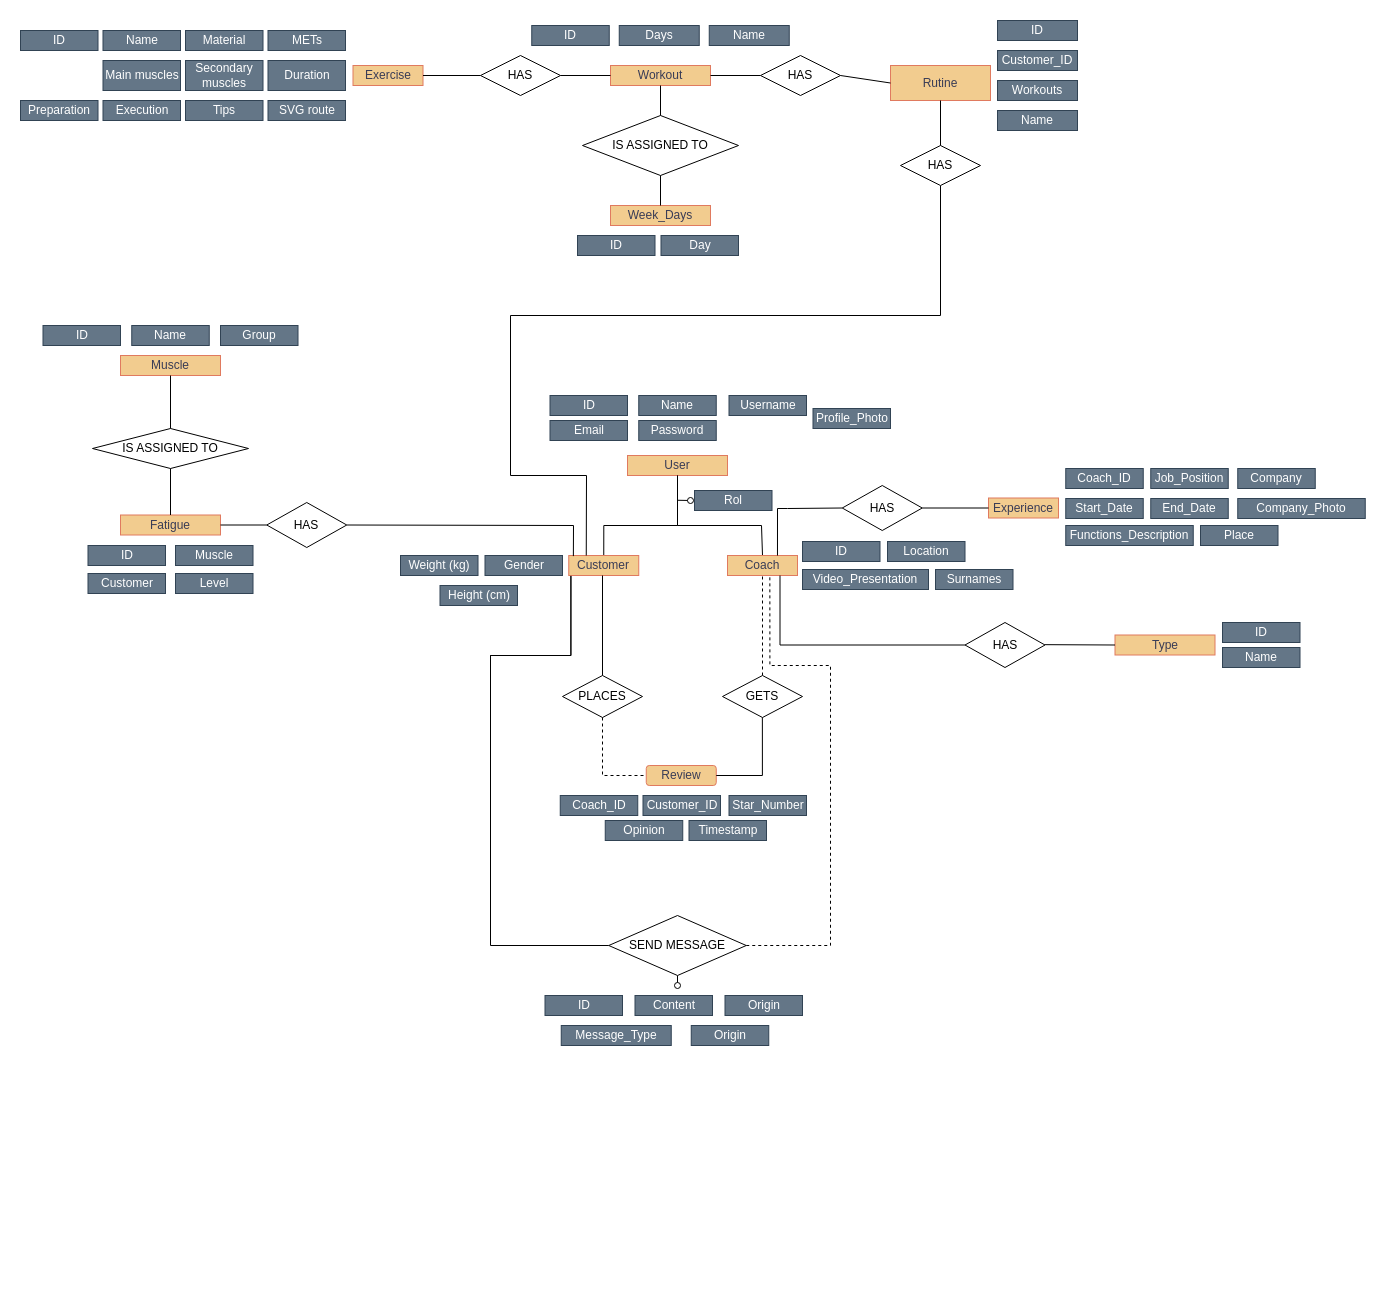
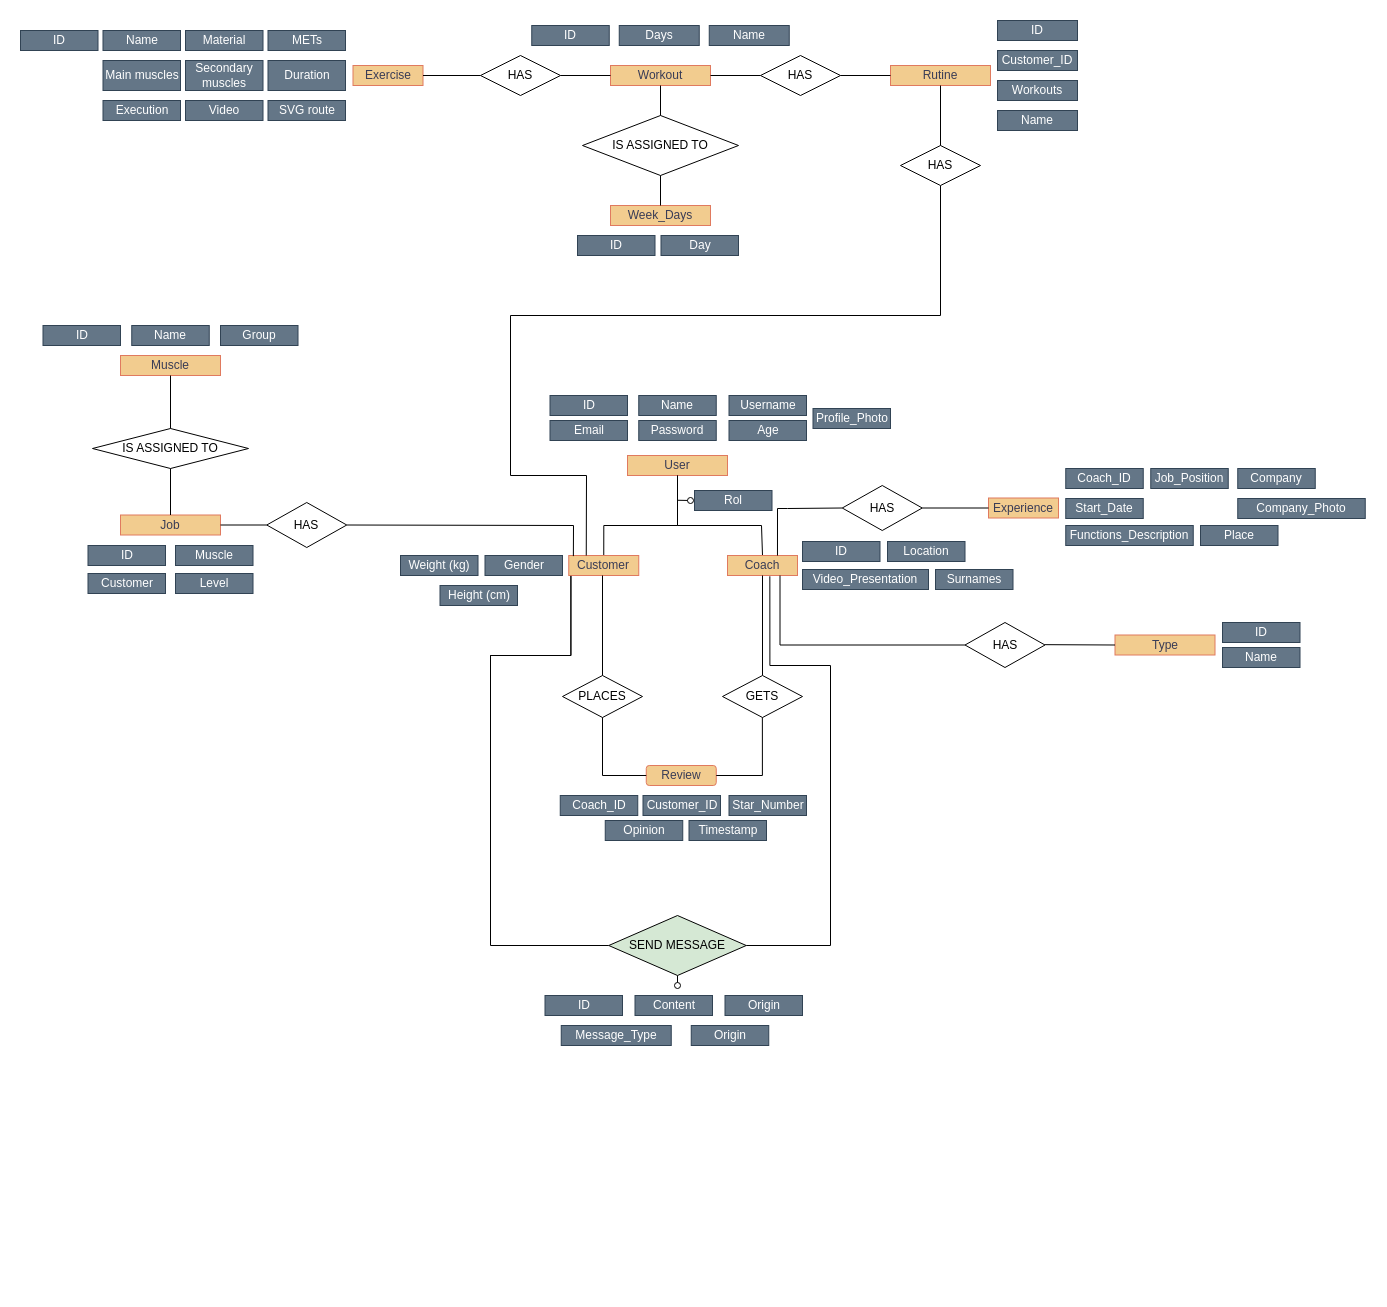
(941, 83) -> (941, 76)
(59, 111) -> none
(225, 111) -> (225, 111)
none -> (768, 431)
(1190, 509) -> none
(171, 526) -> (171, 526)
(763, 626) -> (763, 626)
(603, 768) -> (603, 768)
(831, 775) -> (831, 775)
(678, 946) -> (678, 946)
